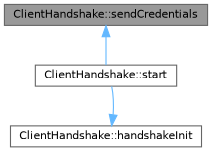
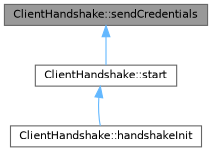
(113, 100) -> (99, 112)
